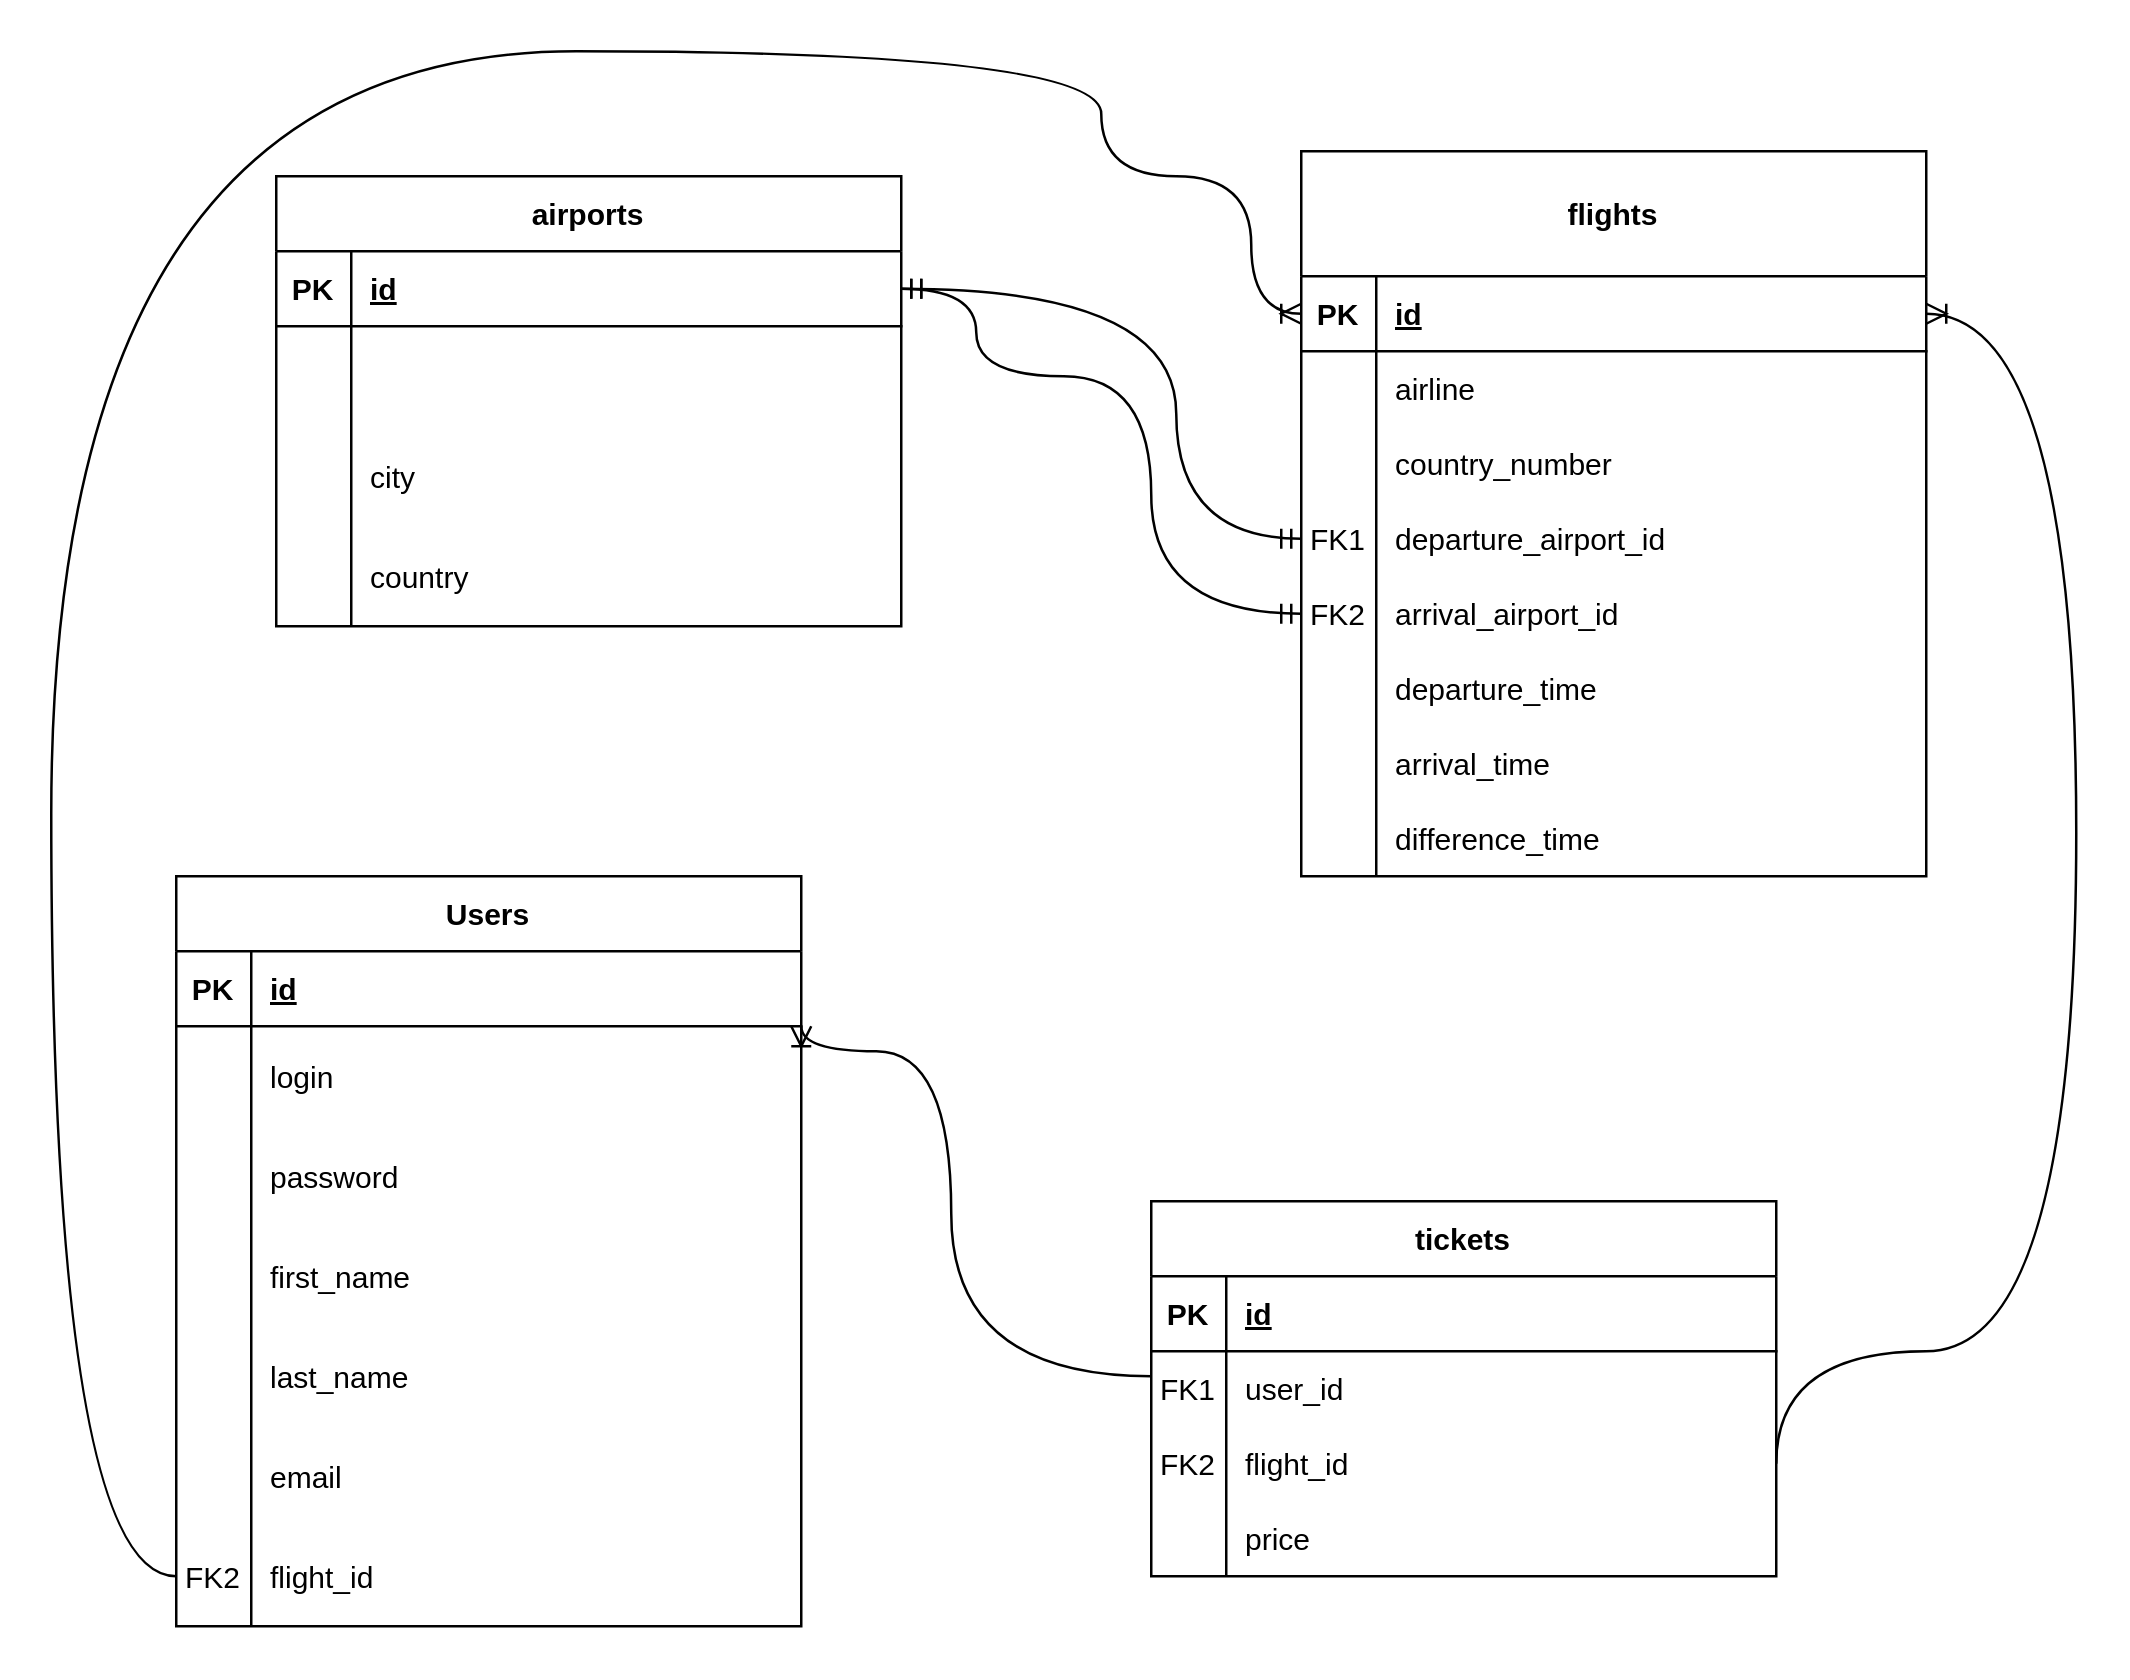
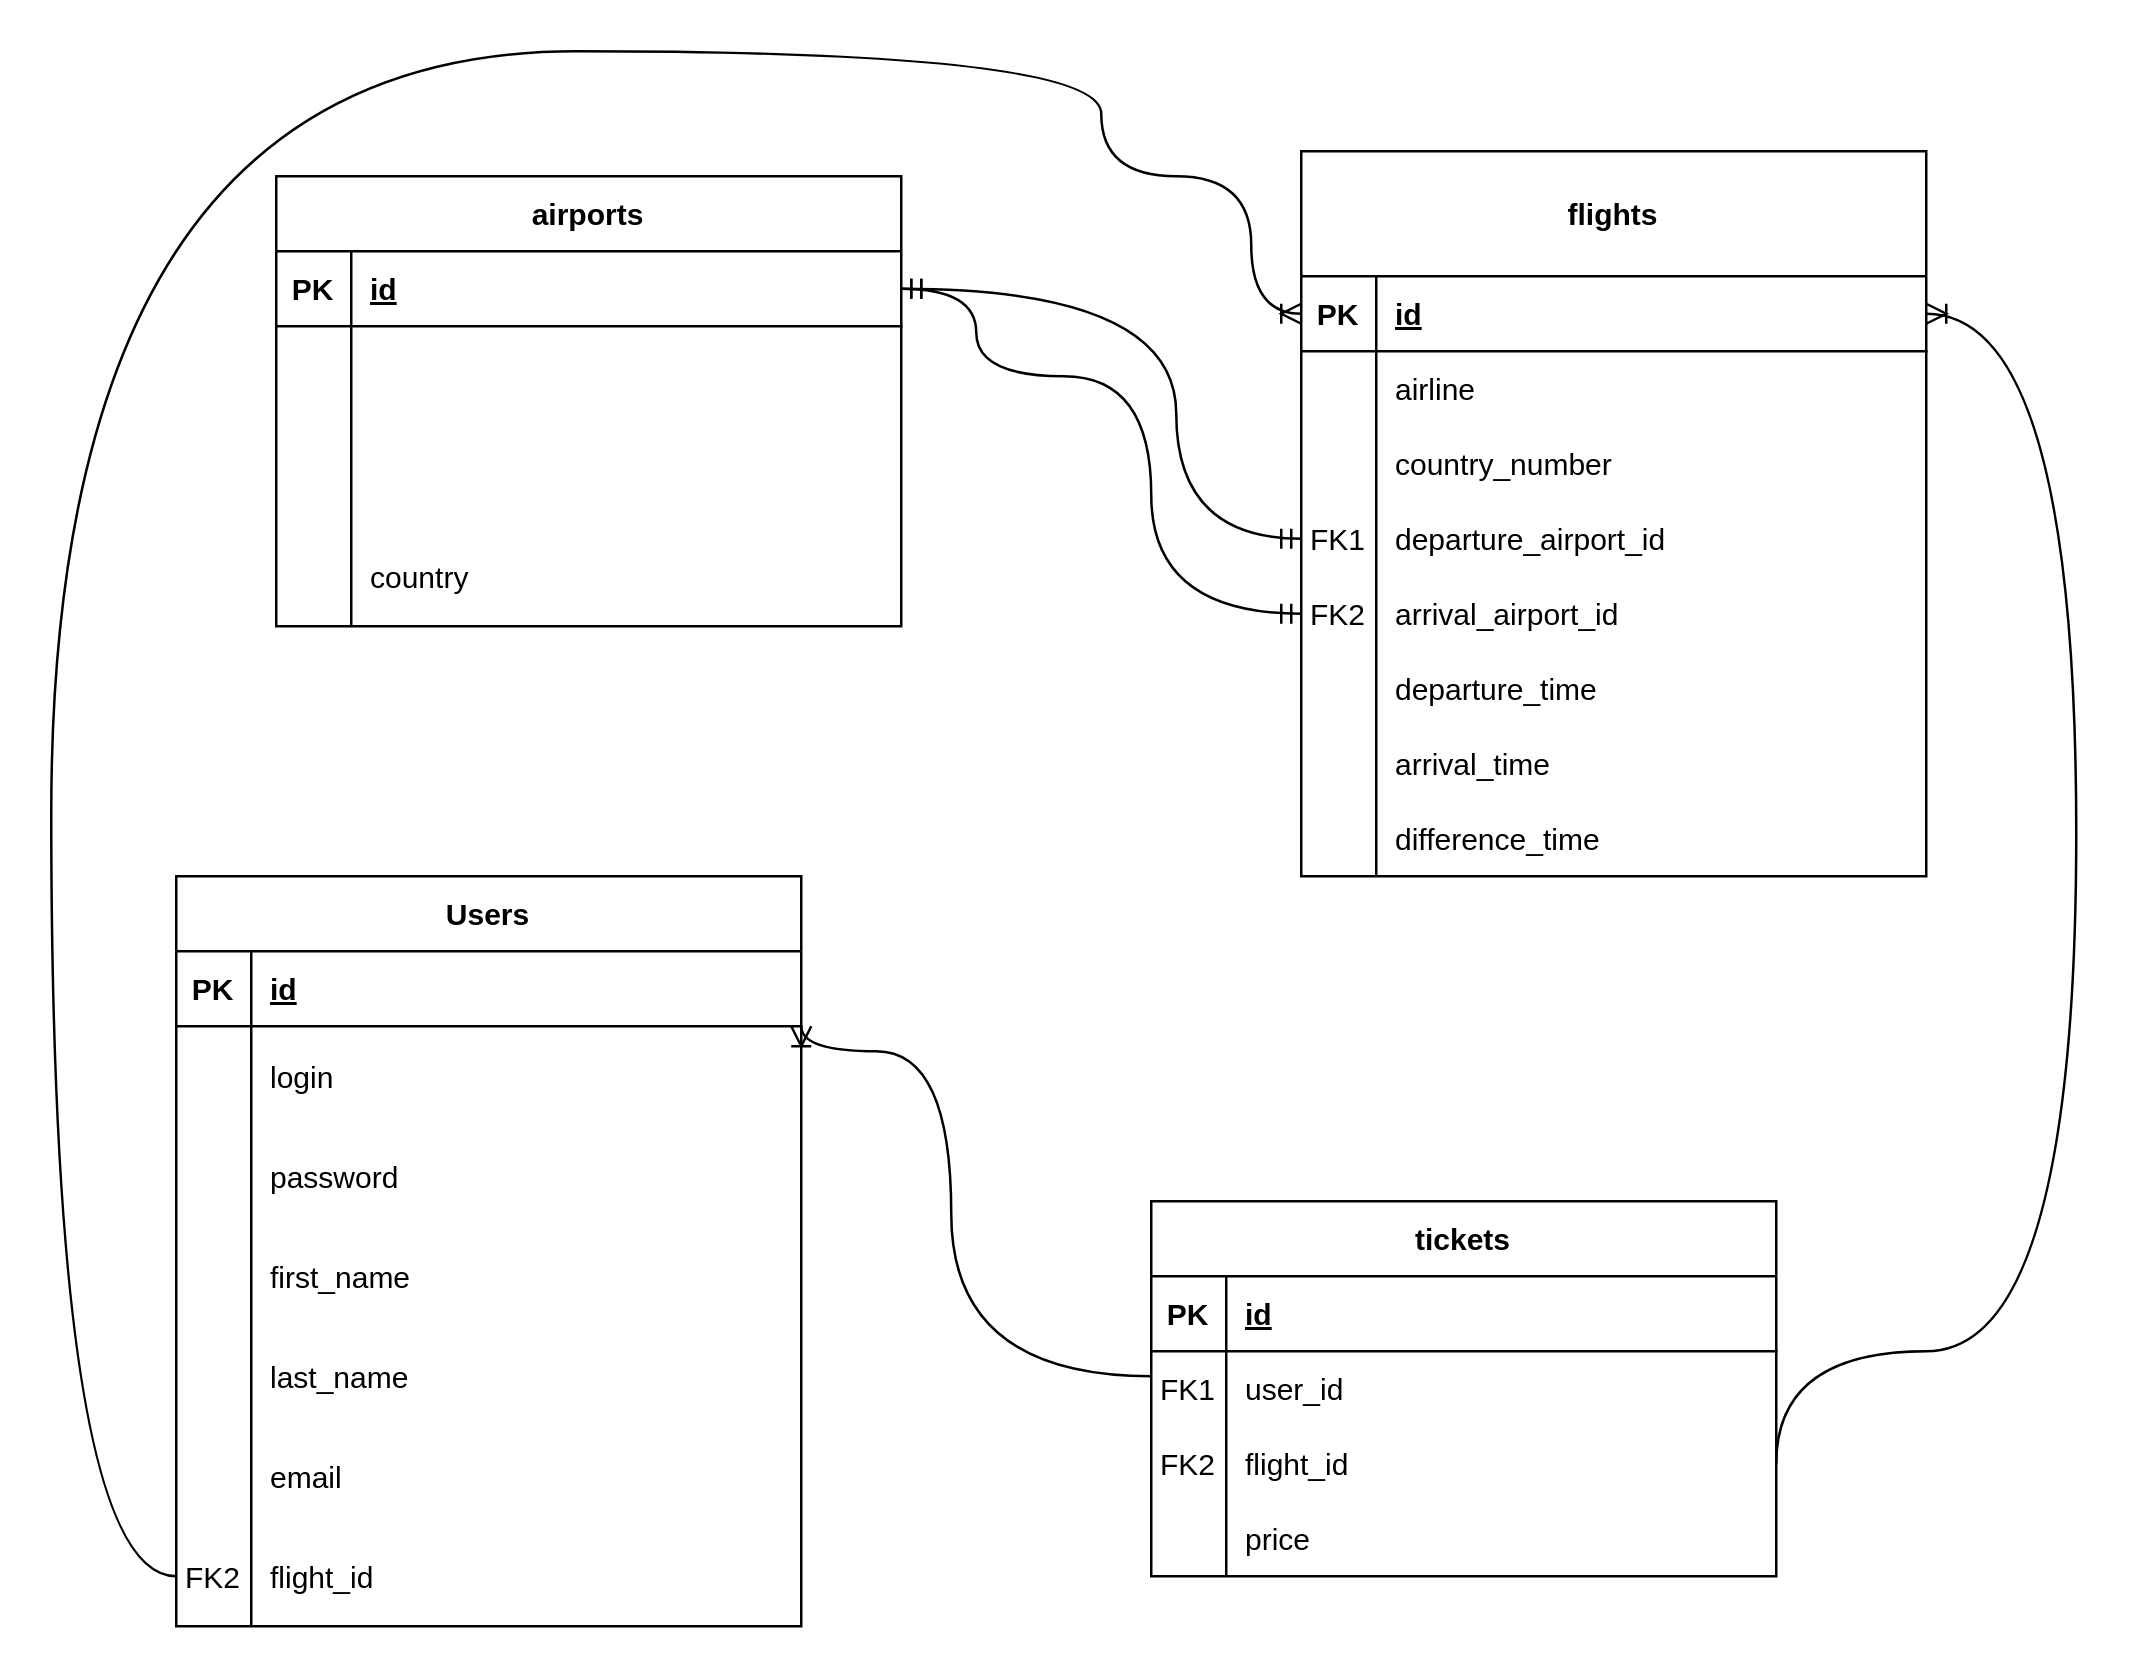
(626, 476) -> none
